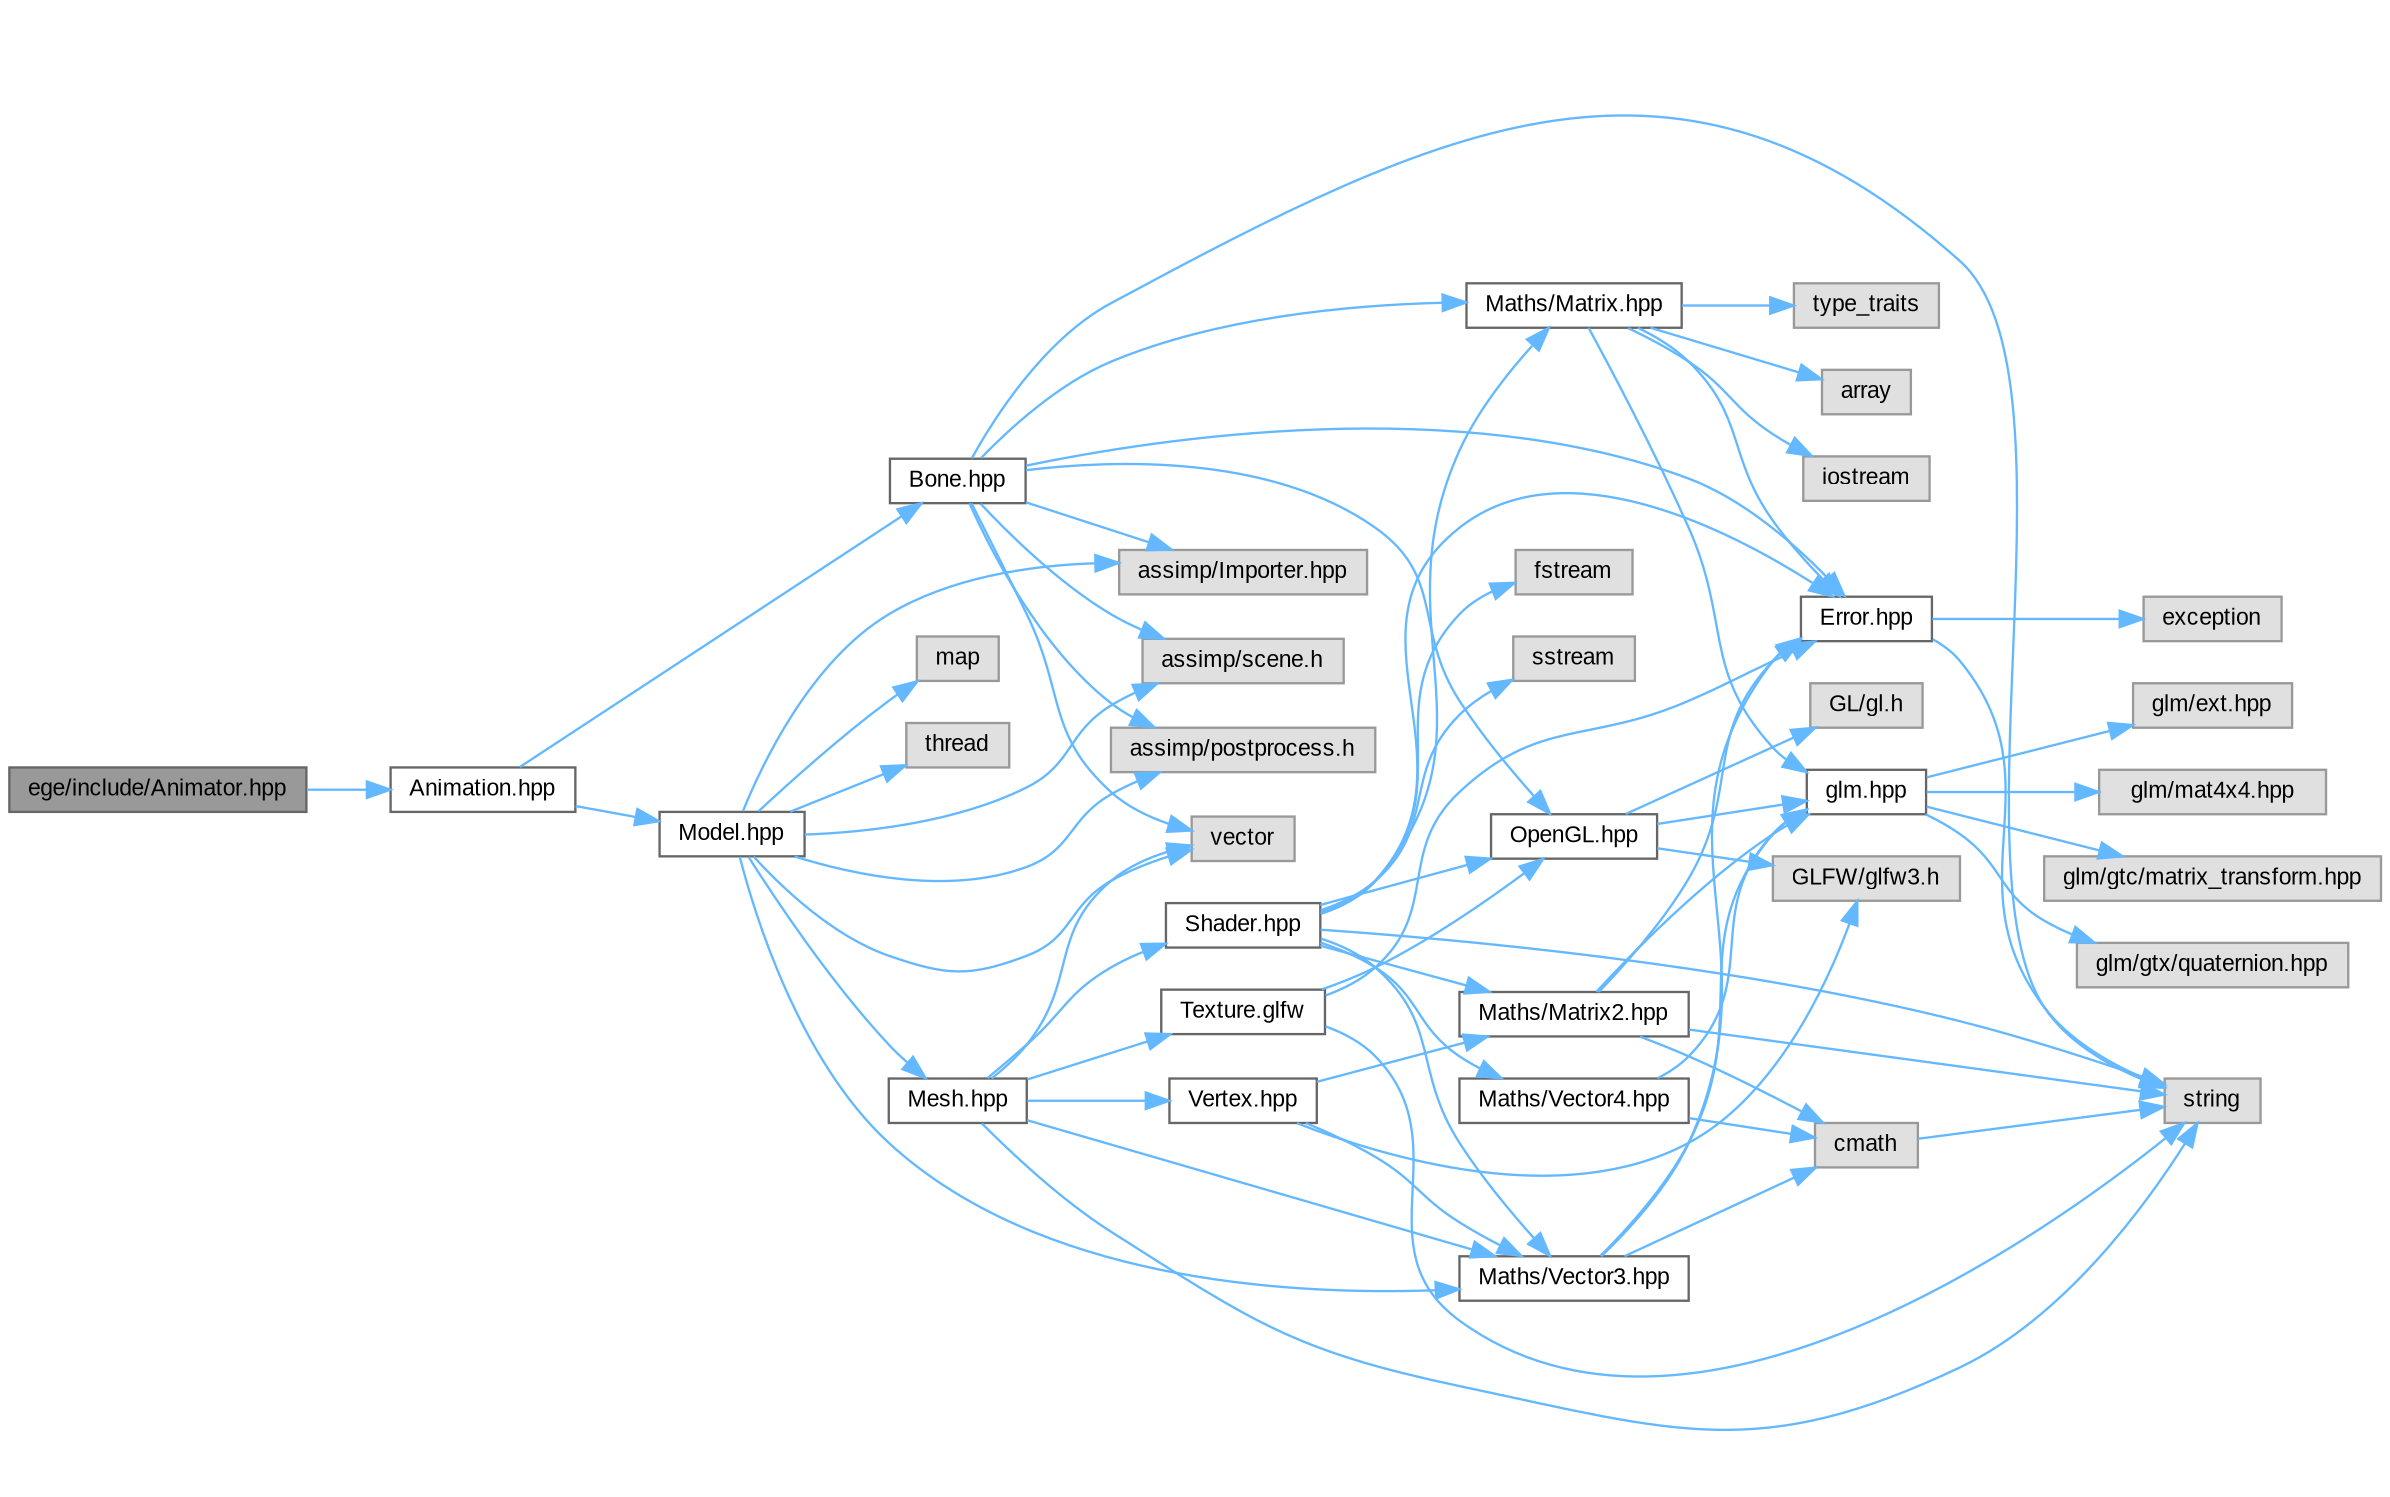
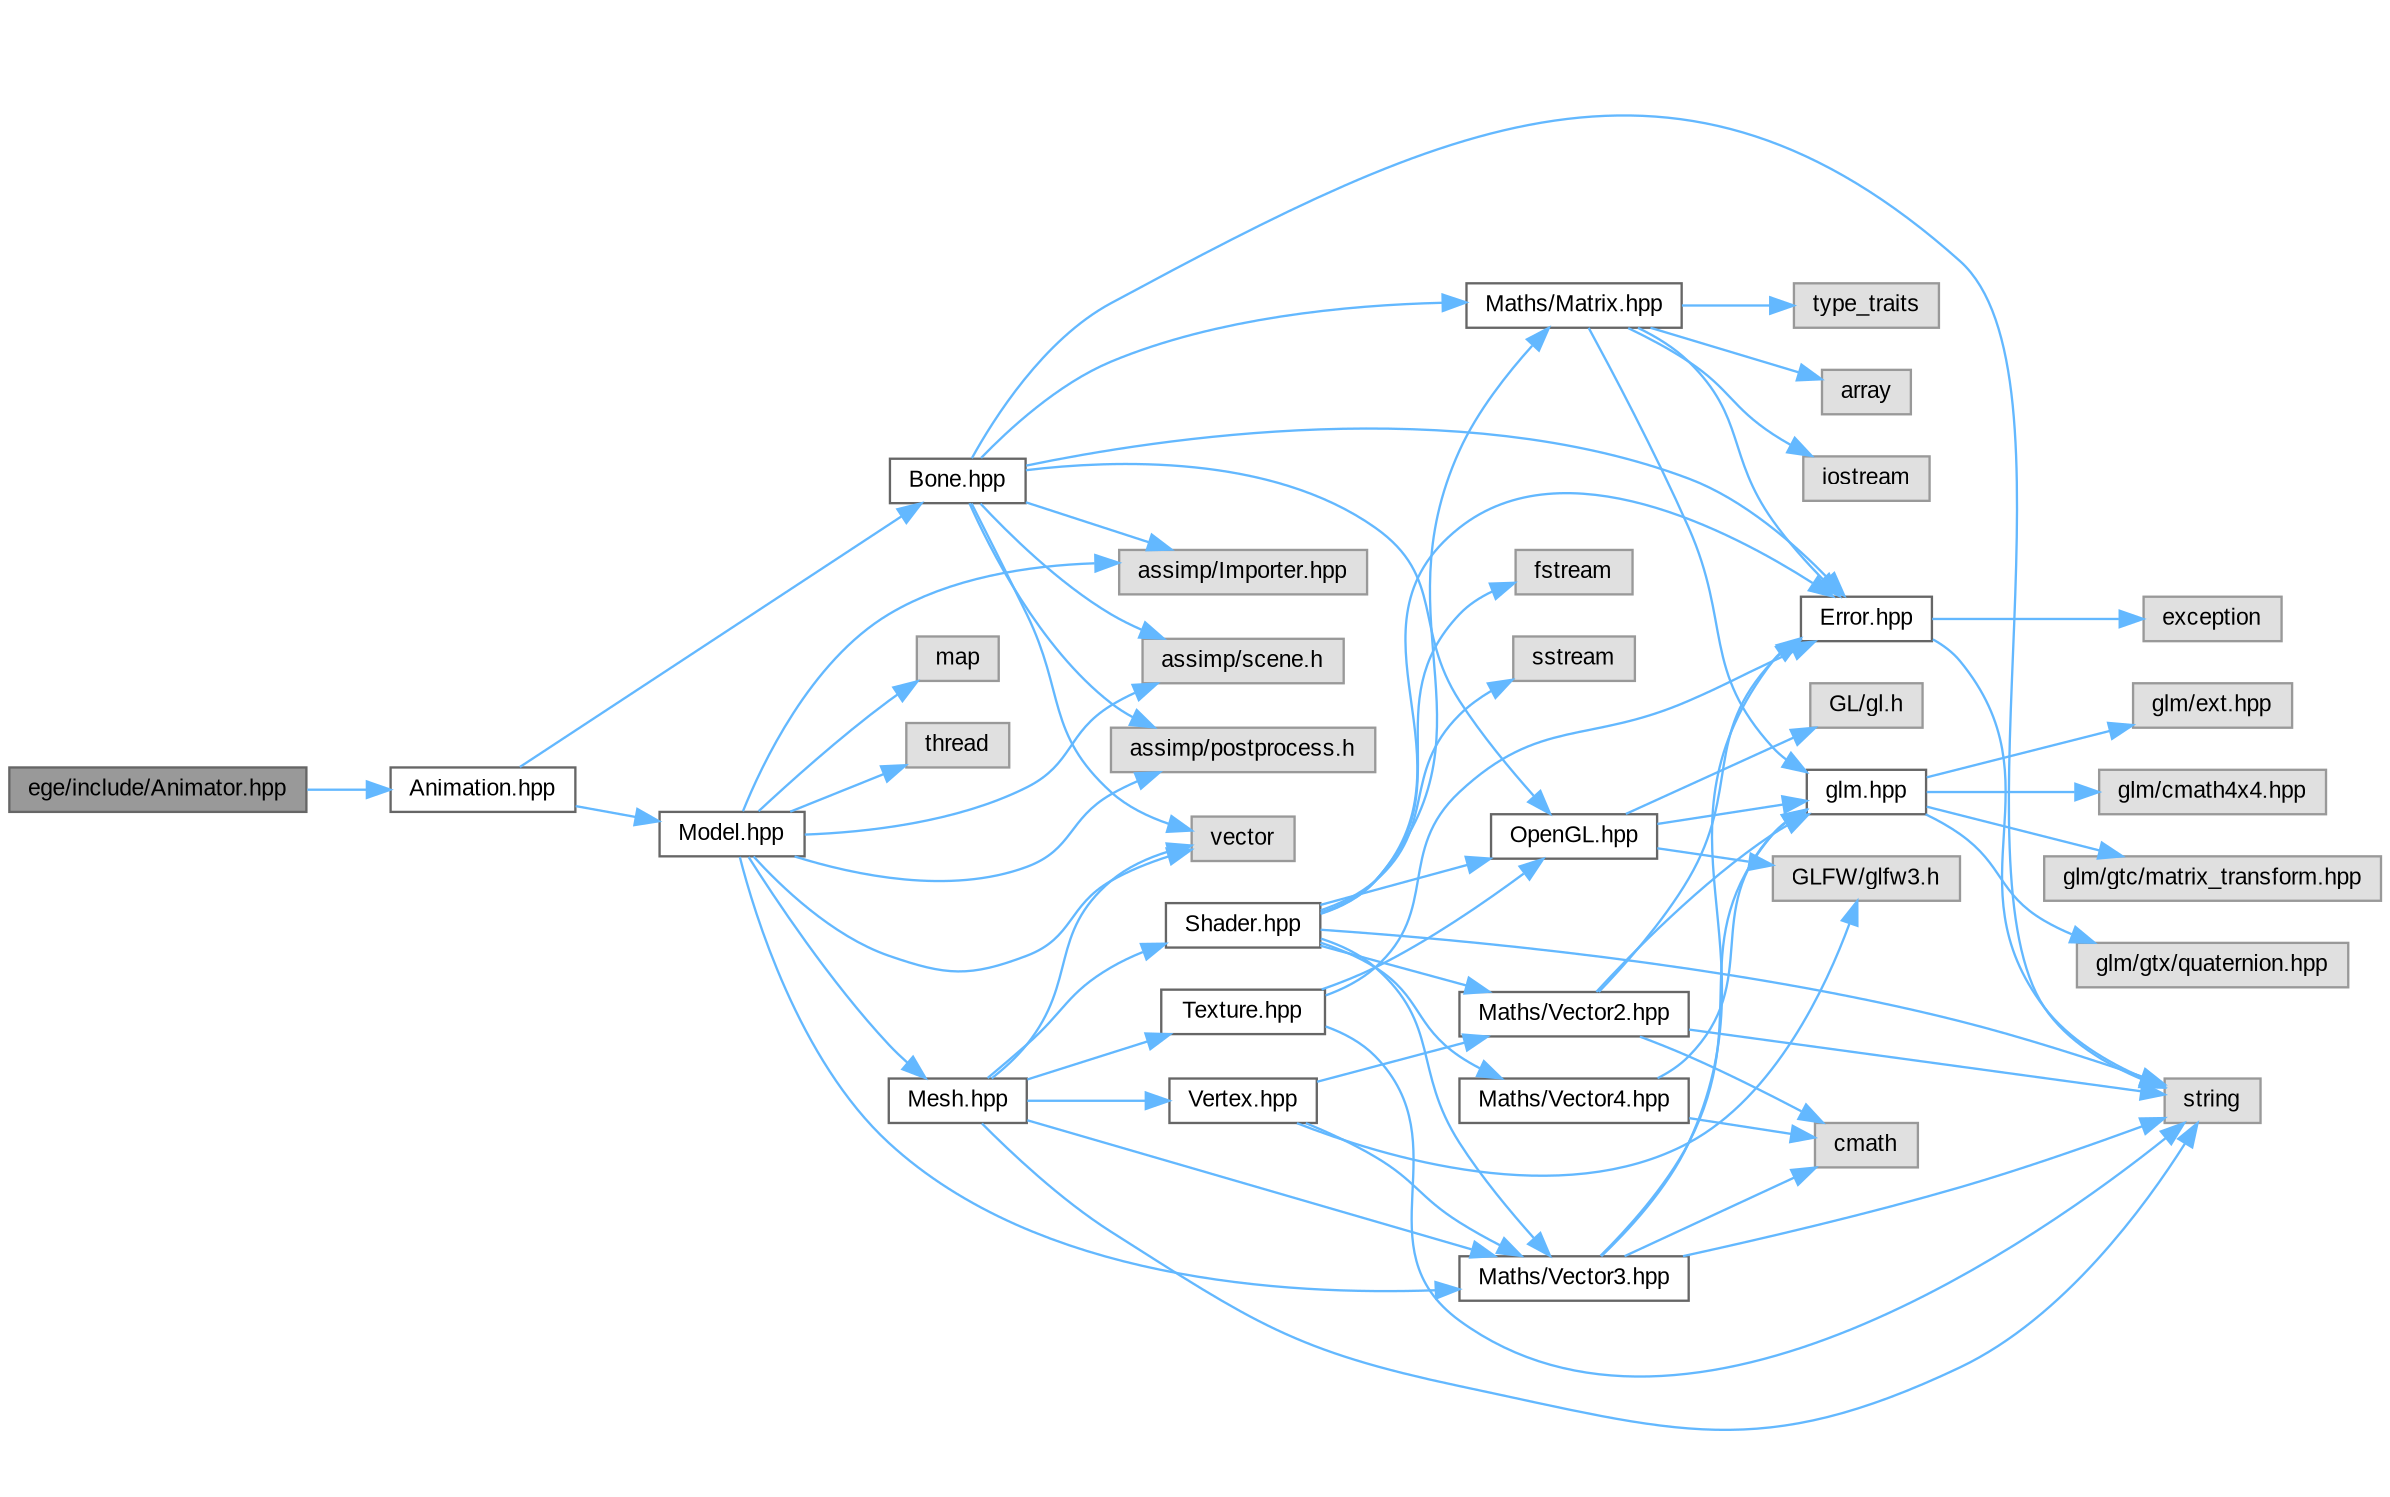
(2213, 792) -> (2213, 792)
(1243, 1012) -> (1243, 1012)
(1574, 1014) -> (1574, 1014)
(2029, 1124) -> (1915, 1200)
